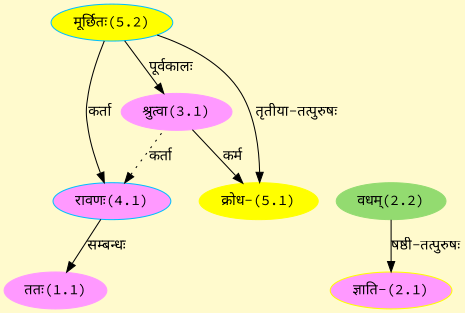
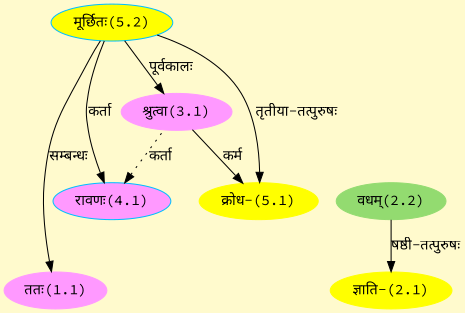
(87, 241) -> (50, 146)
(391, 290) -> (391, 290)
